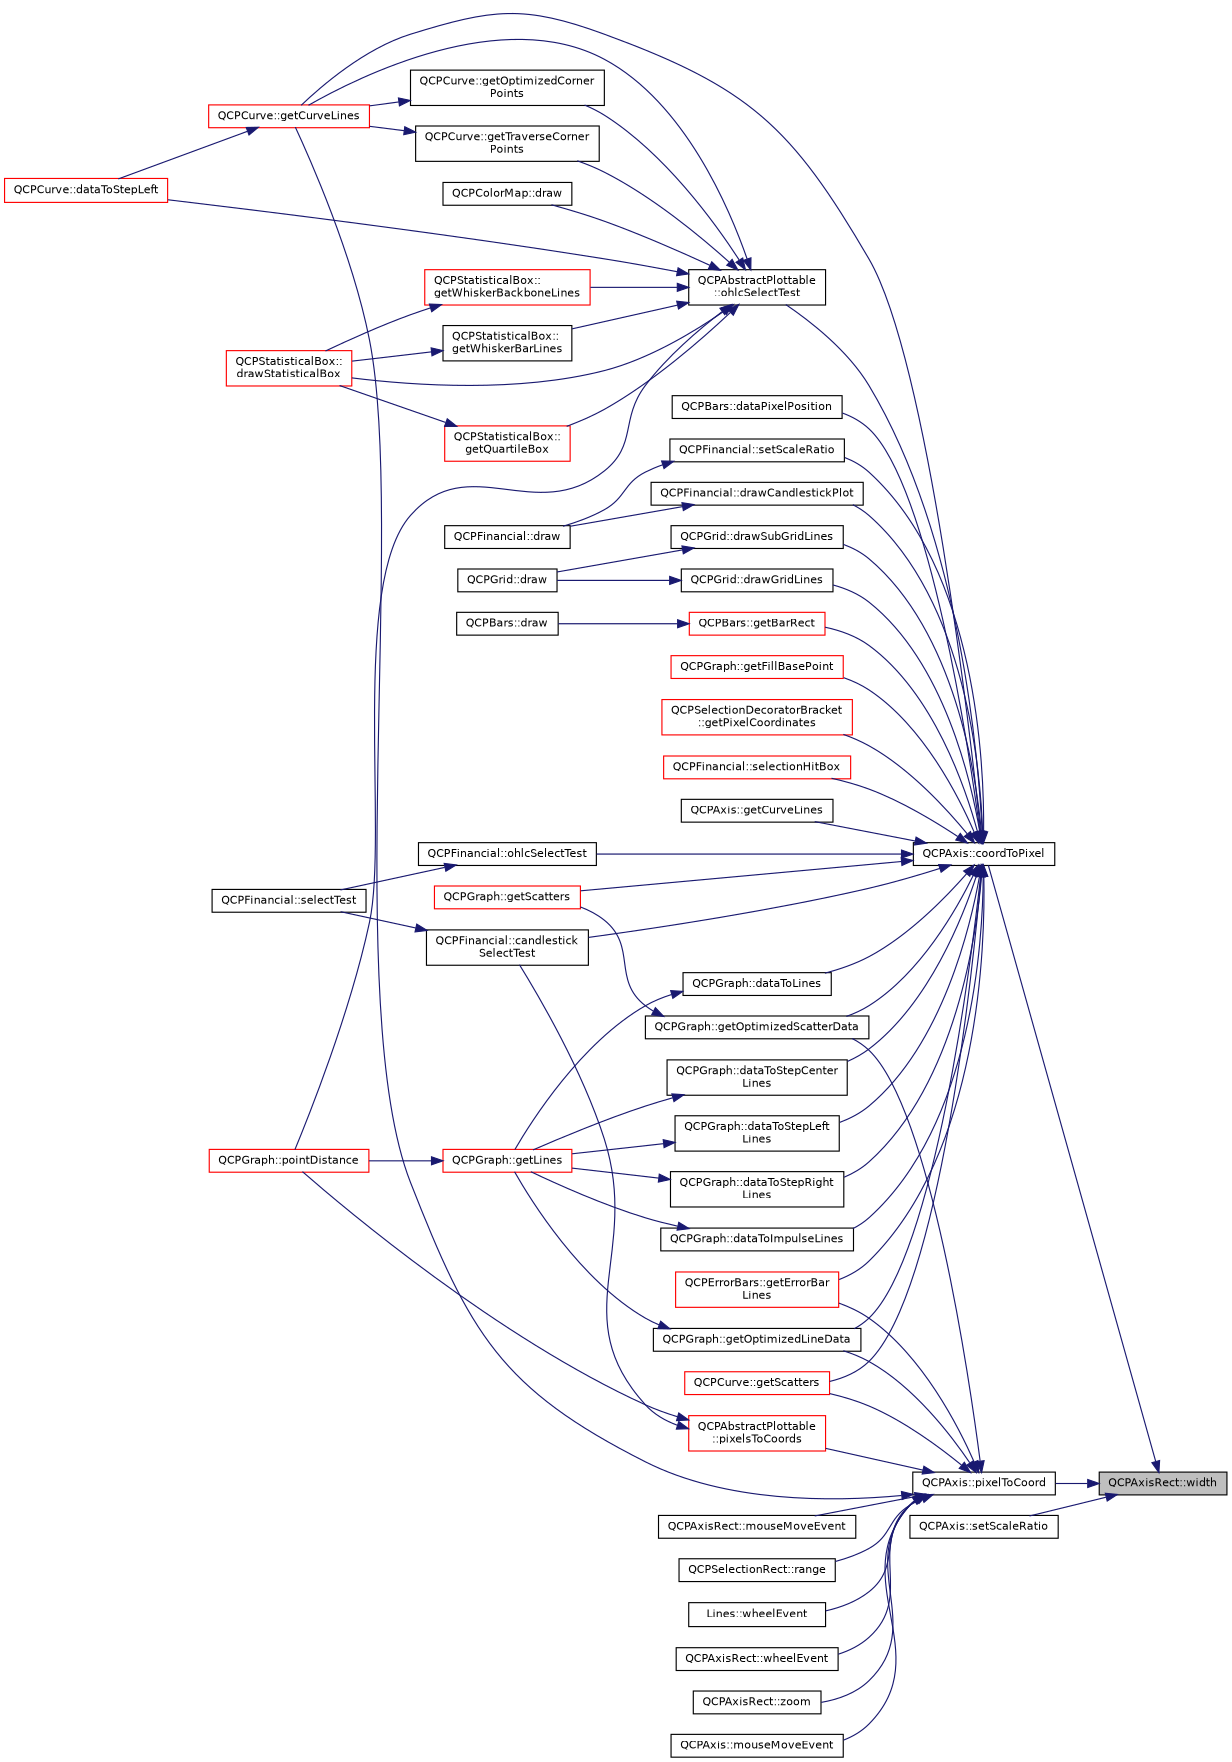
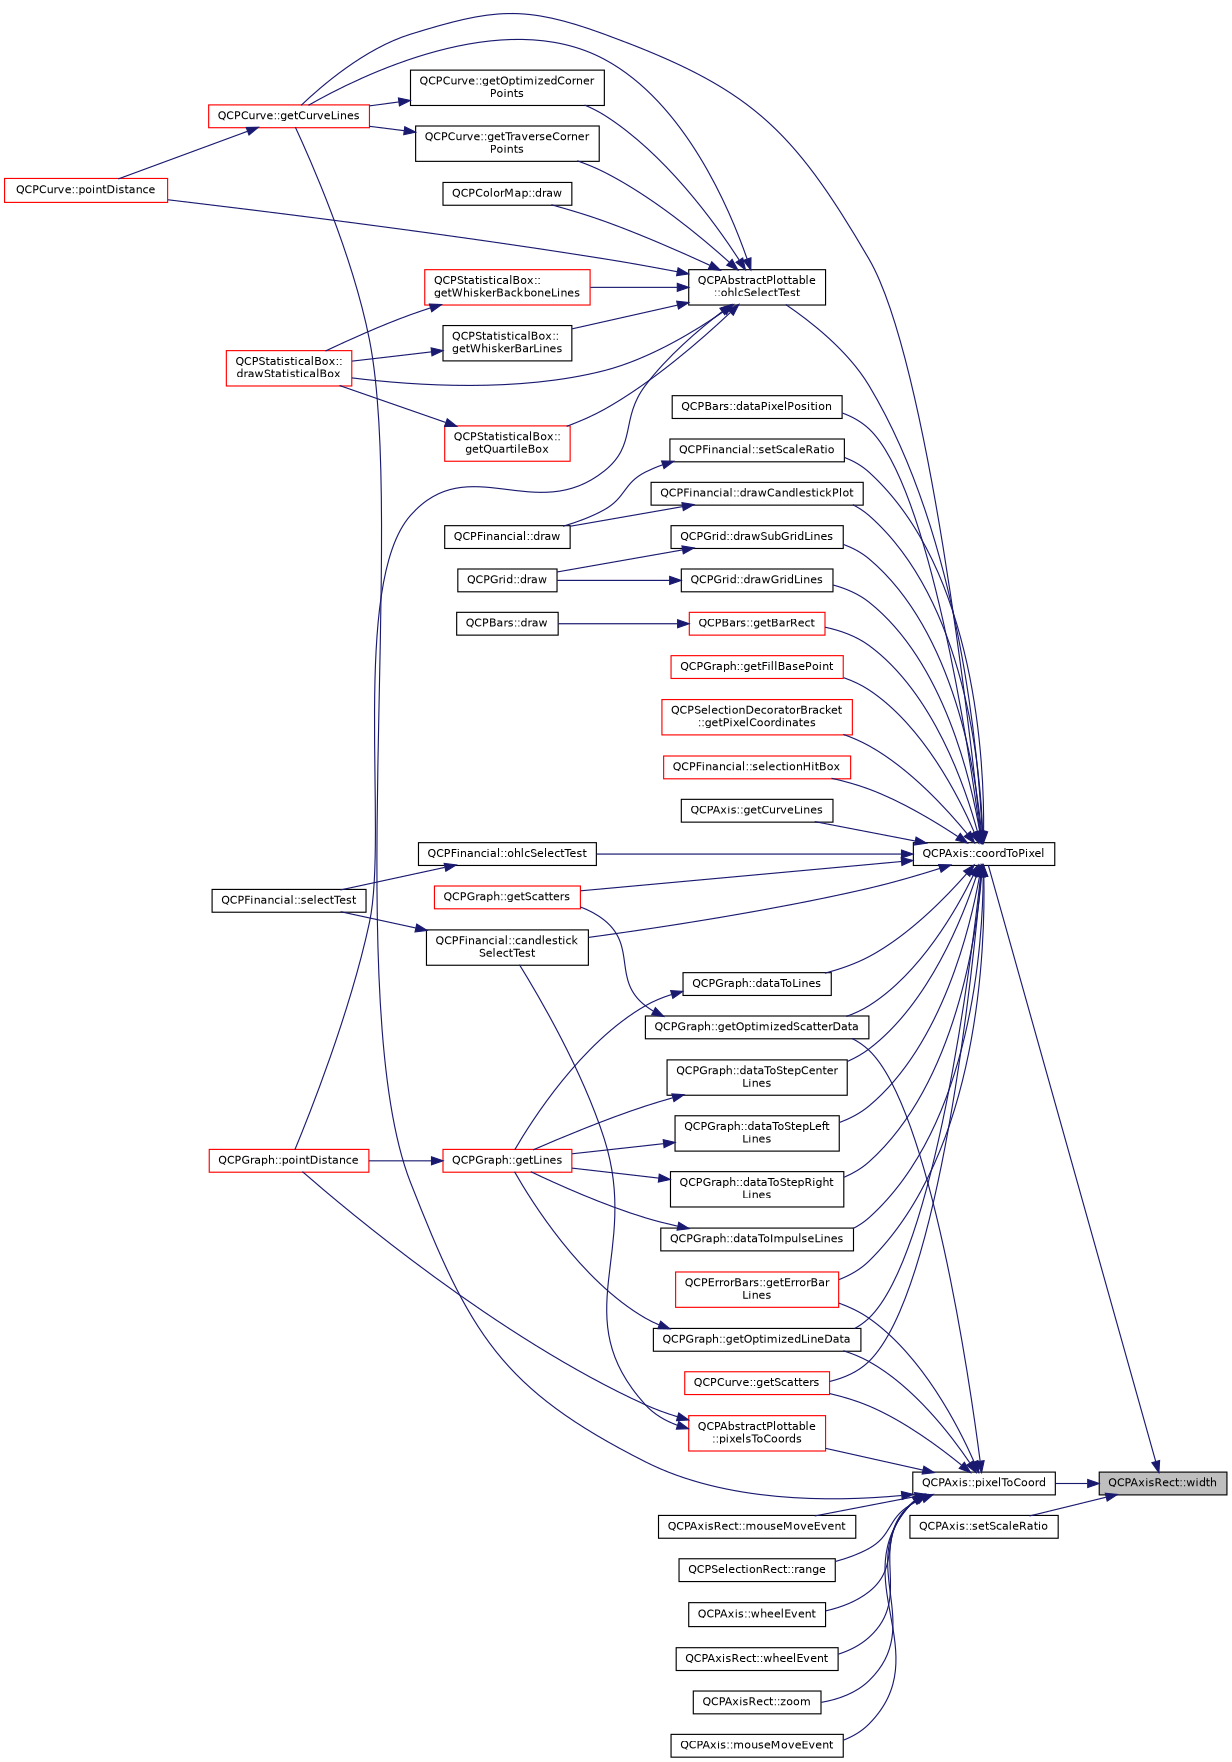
(86, 190) -> (86, 190)
(757, 1615) -> (757, 1615)
